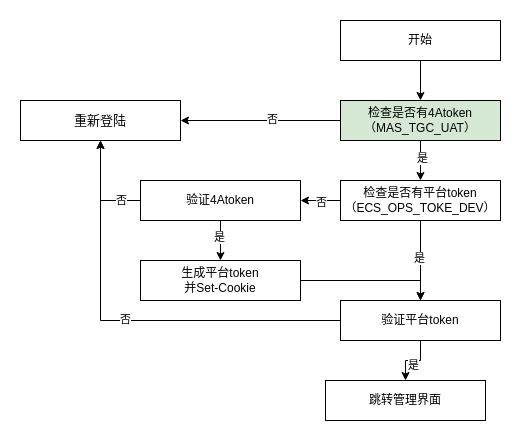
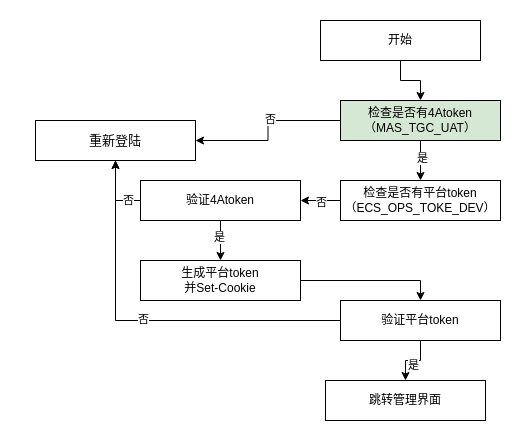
(421, 41) -> (401, 41)
(101, 121) -> (116, 141)
(421, 249) -> none
